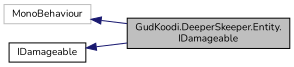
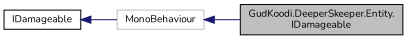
(112, 45) -> (104, 20)
